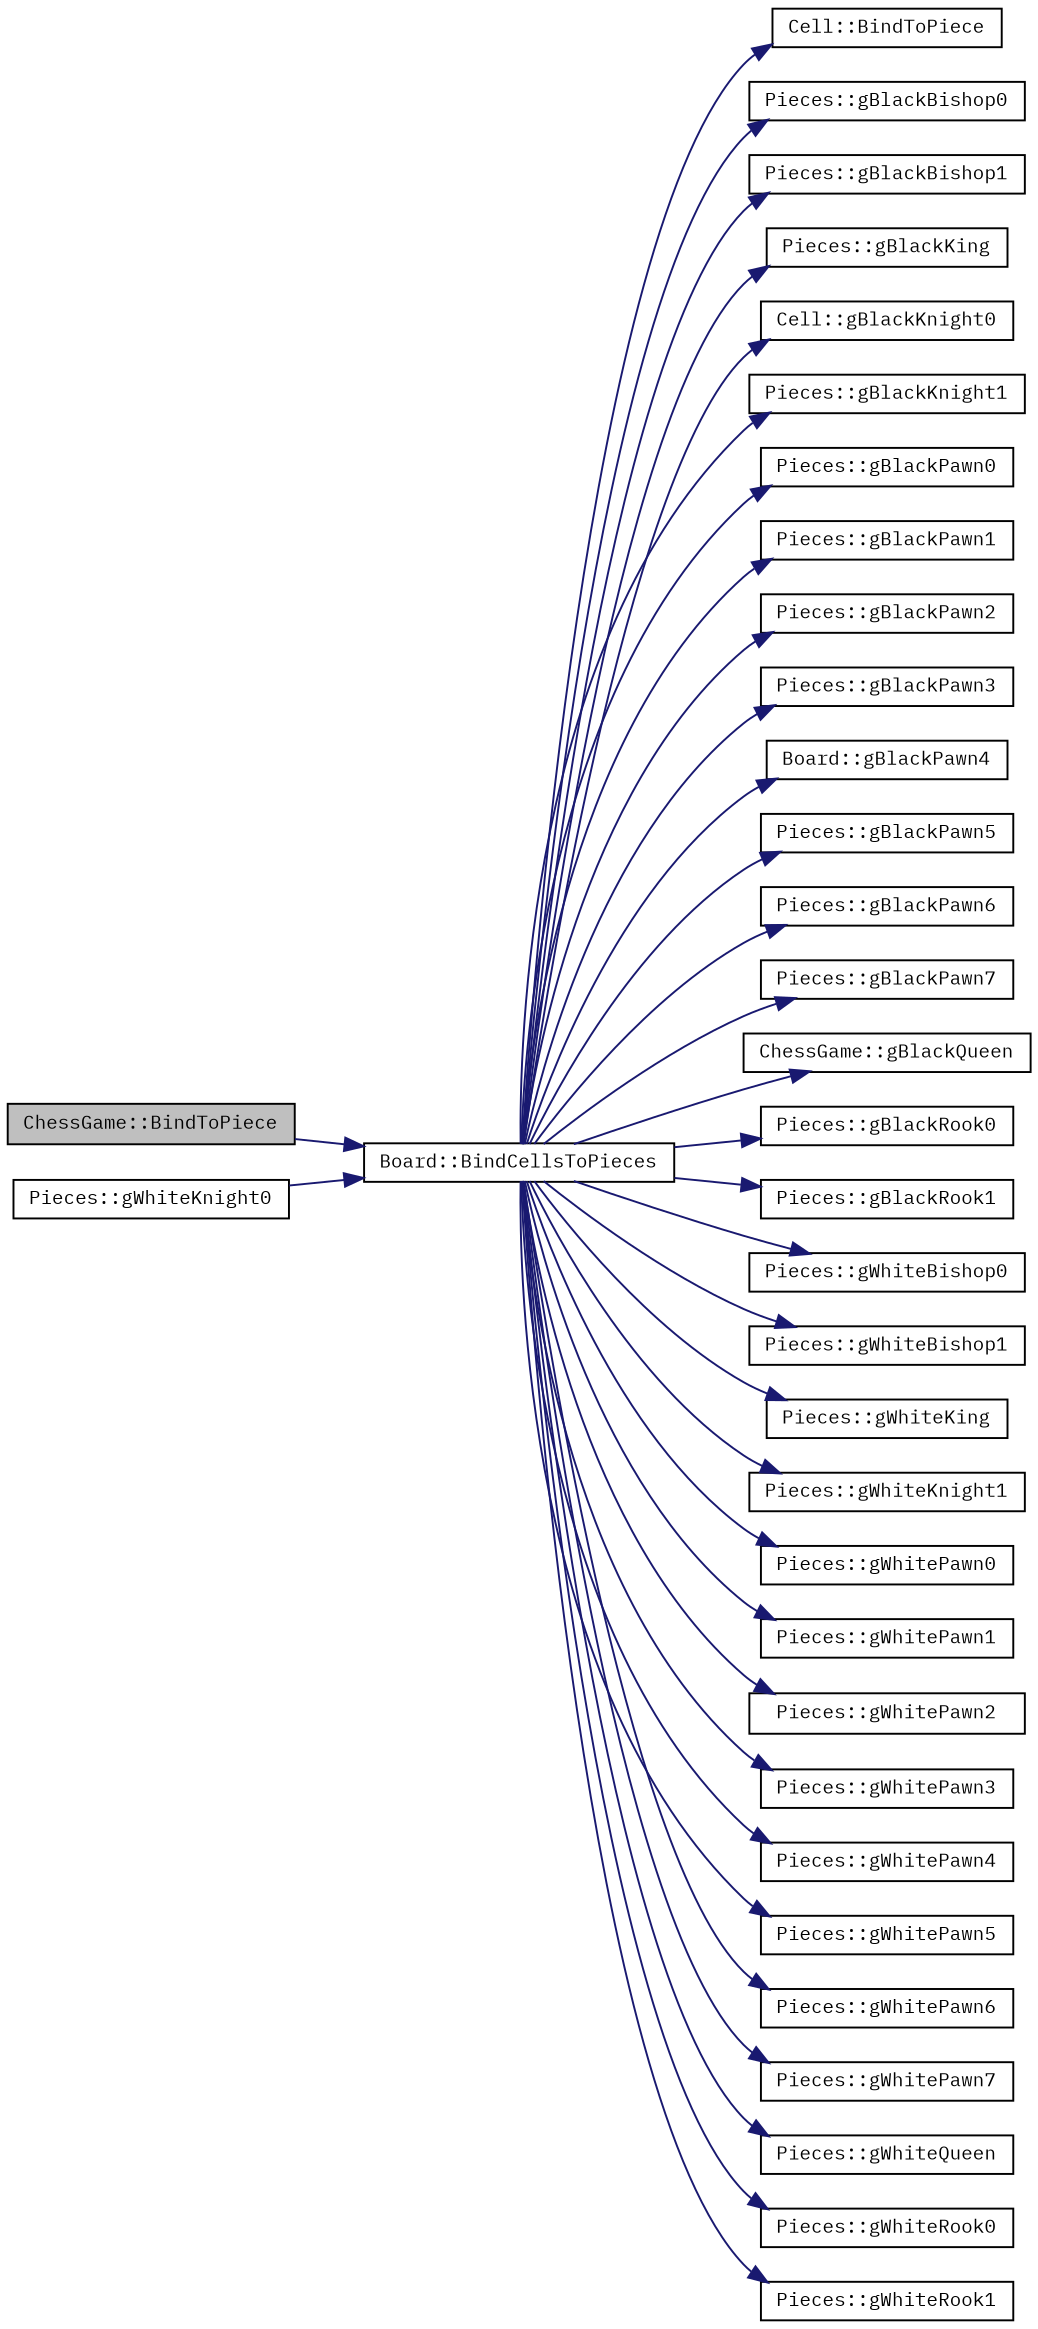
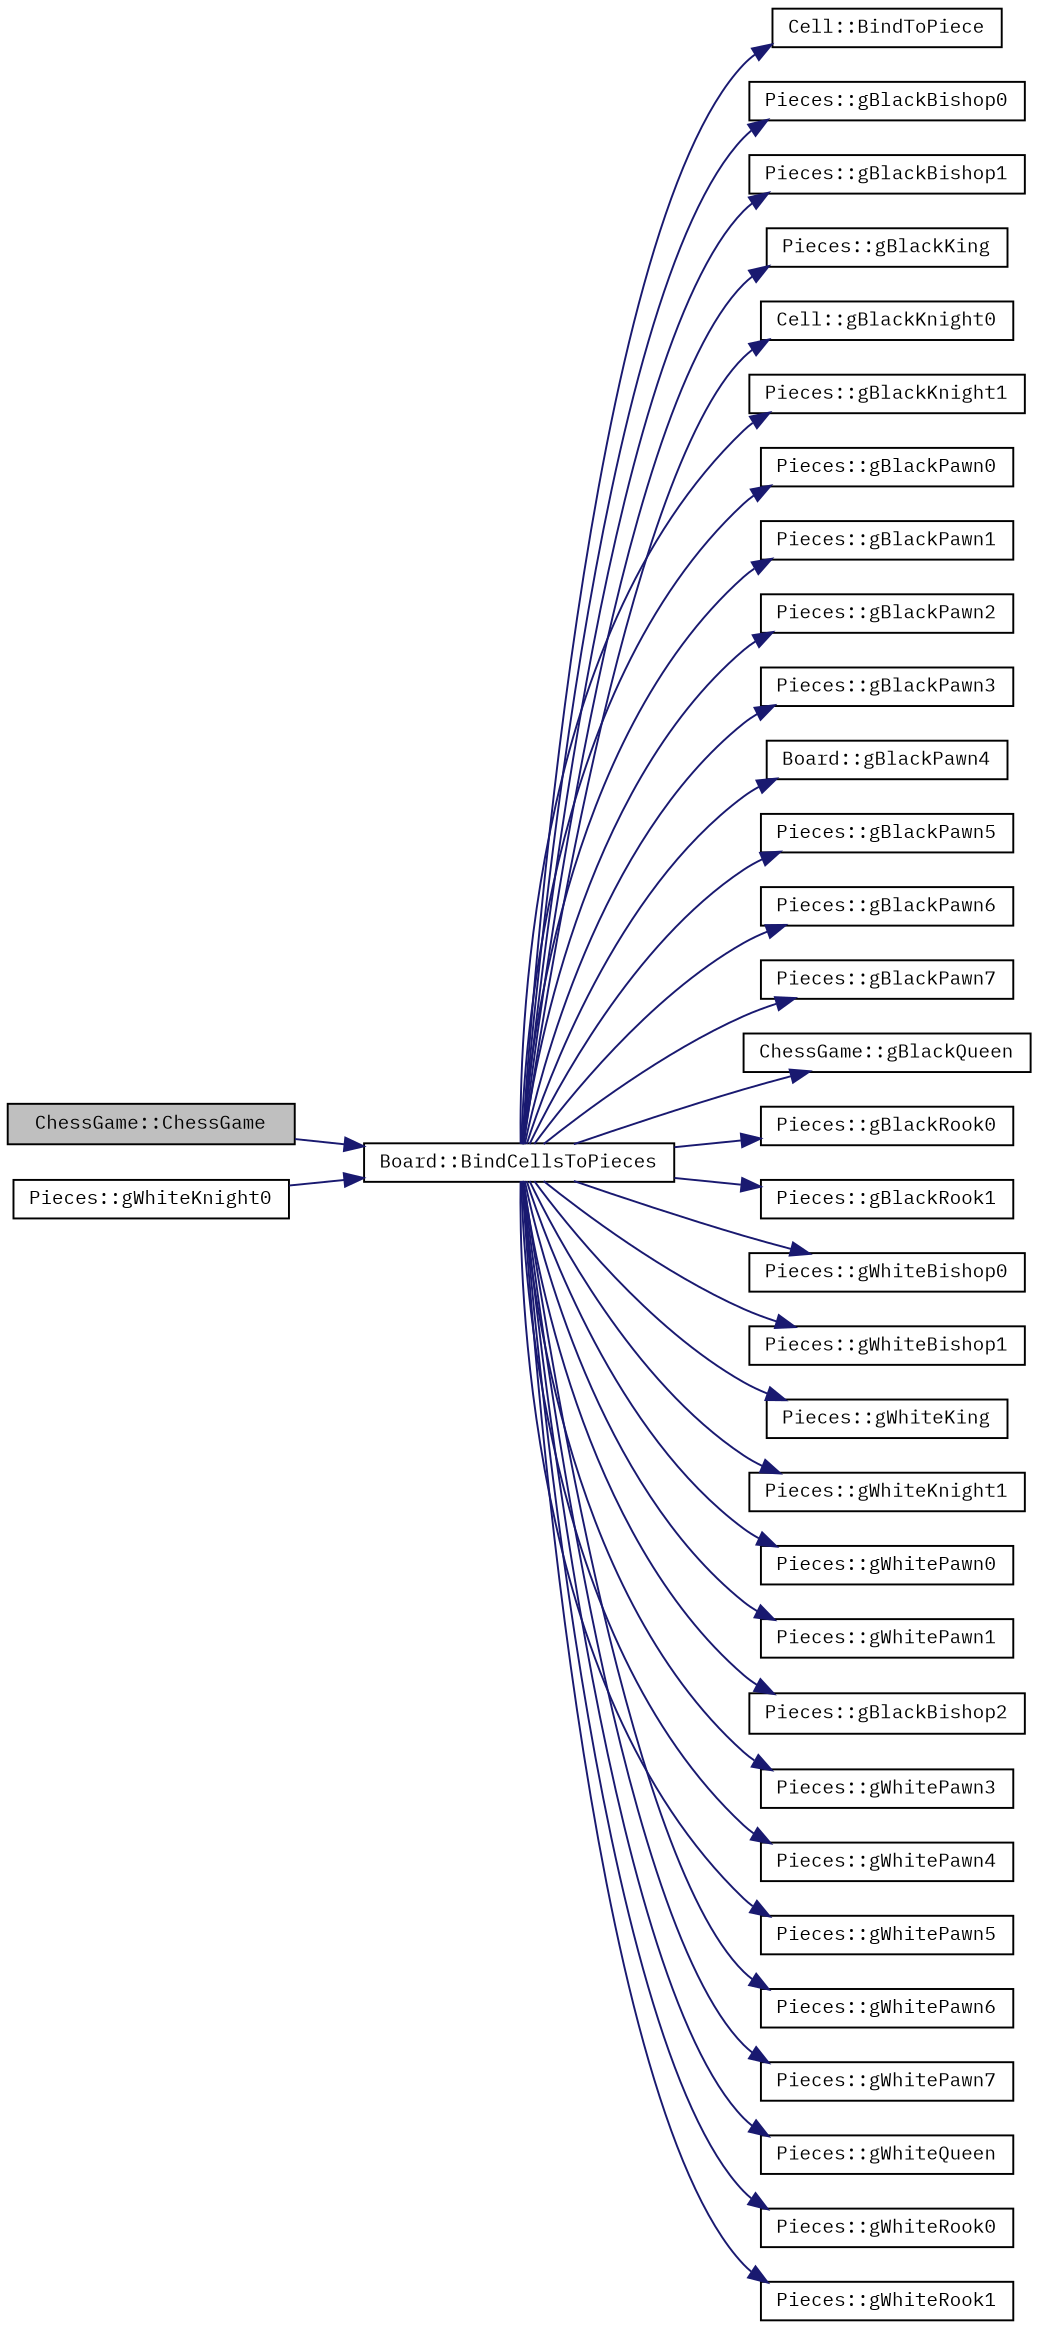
(151, 1124) -> (151, 1124)
(887, 1714) -> (887, 1714)
